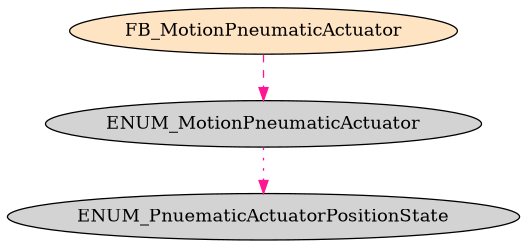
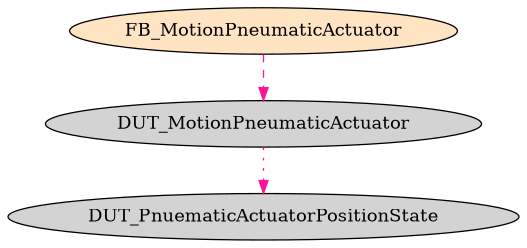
(264, 124) -> (264, 124)
(264, 217) -> (264, 217)
